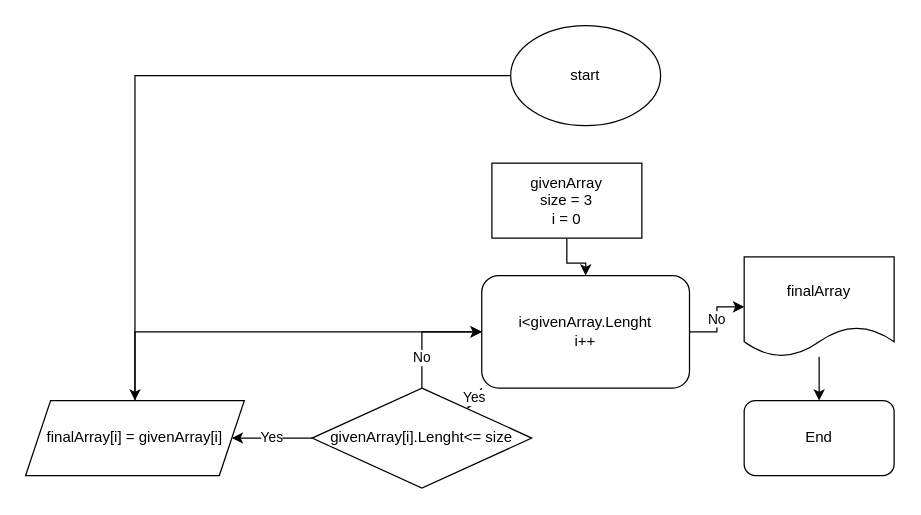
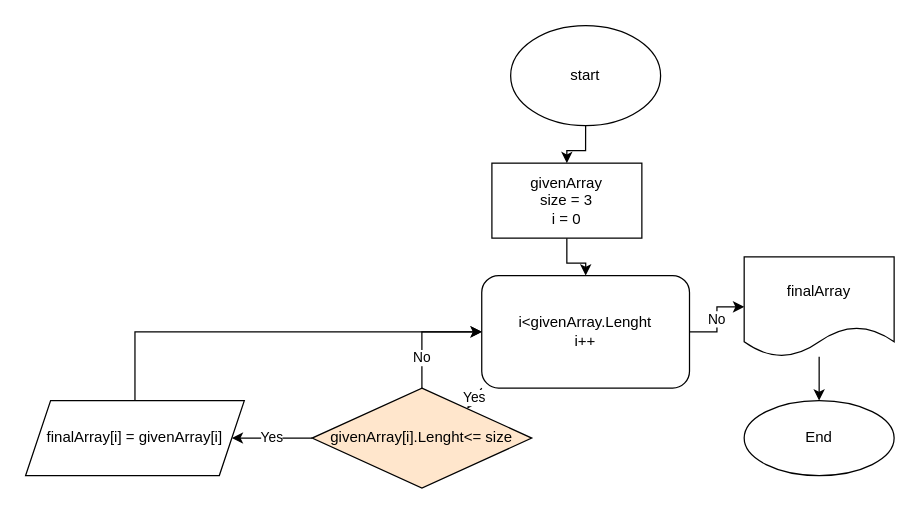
(196, 76) -> (586, 149)
(422, 438) -> (422, 438)
(819, 438) -> (819, 438)
